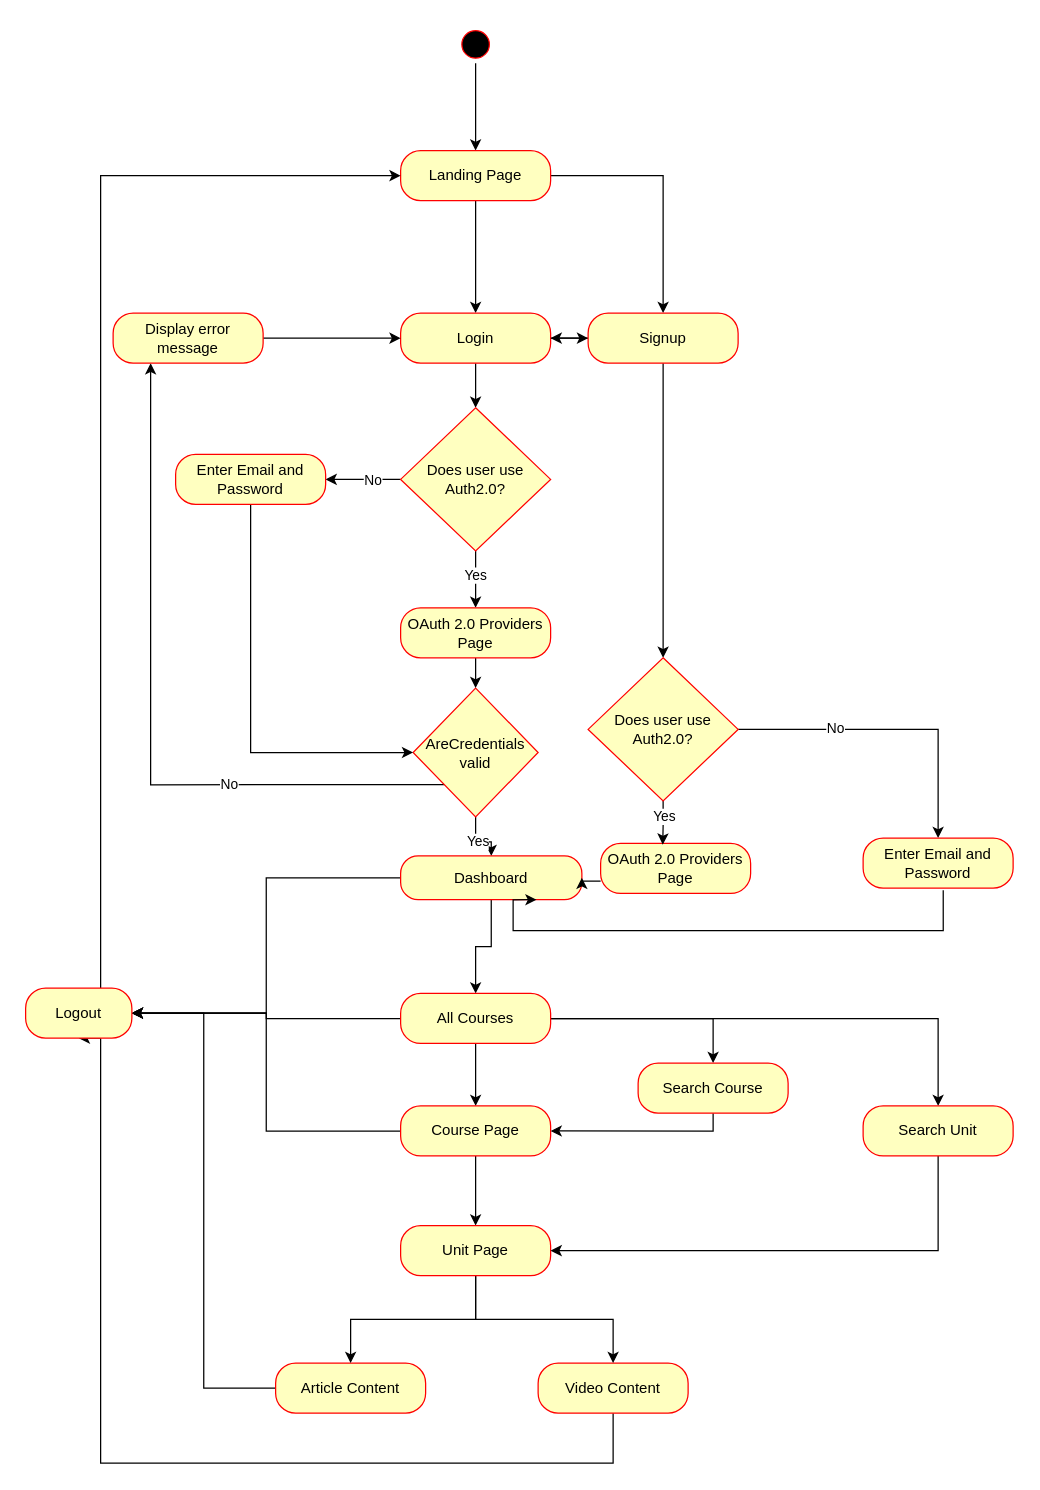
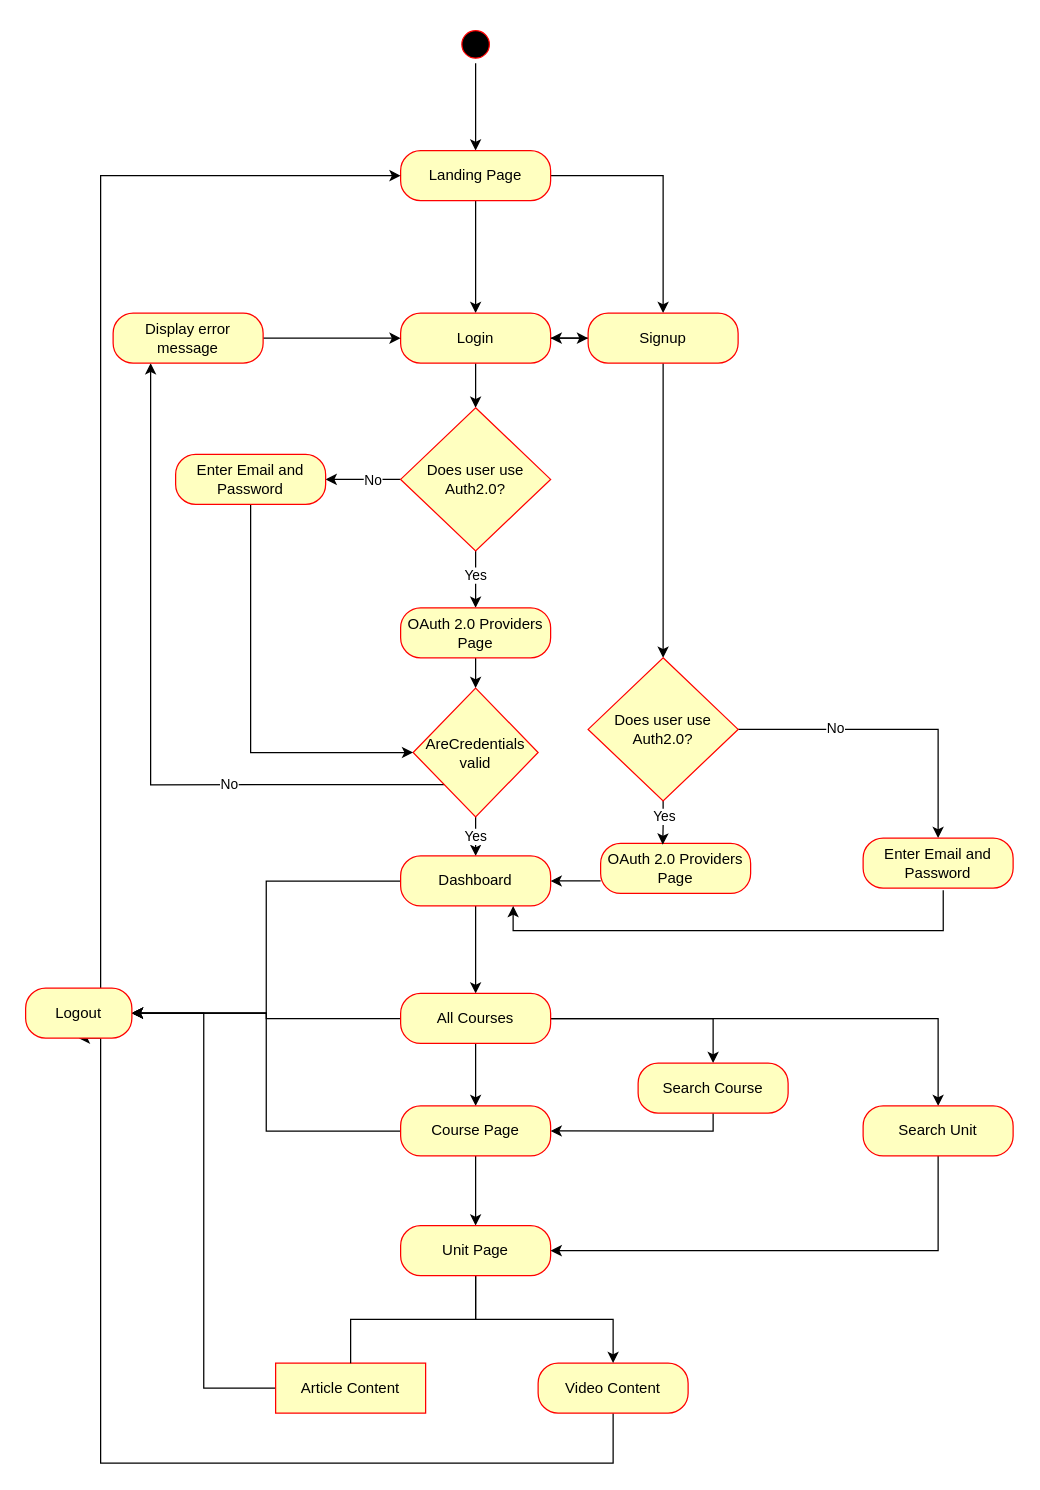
(491, 878) -> (476, 881)
(351, 1353) -> (351, 1356)
(351, 1388) -> (351, 1388)
